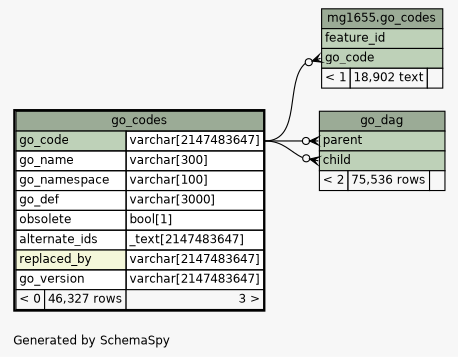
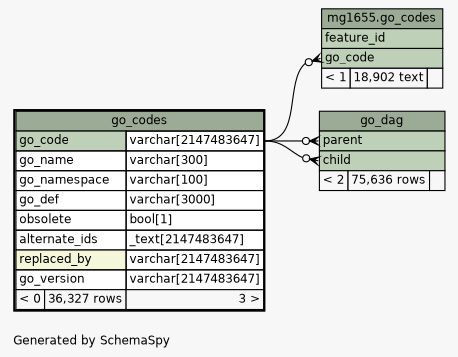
(389, 180) -> (389, 180)
(85, 299) -> (85, 299)
